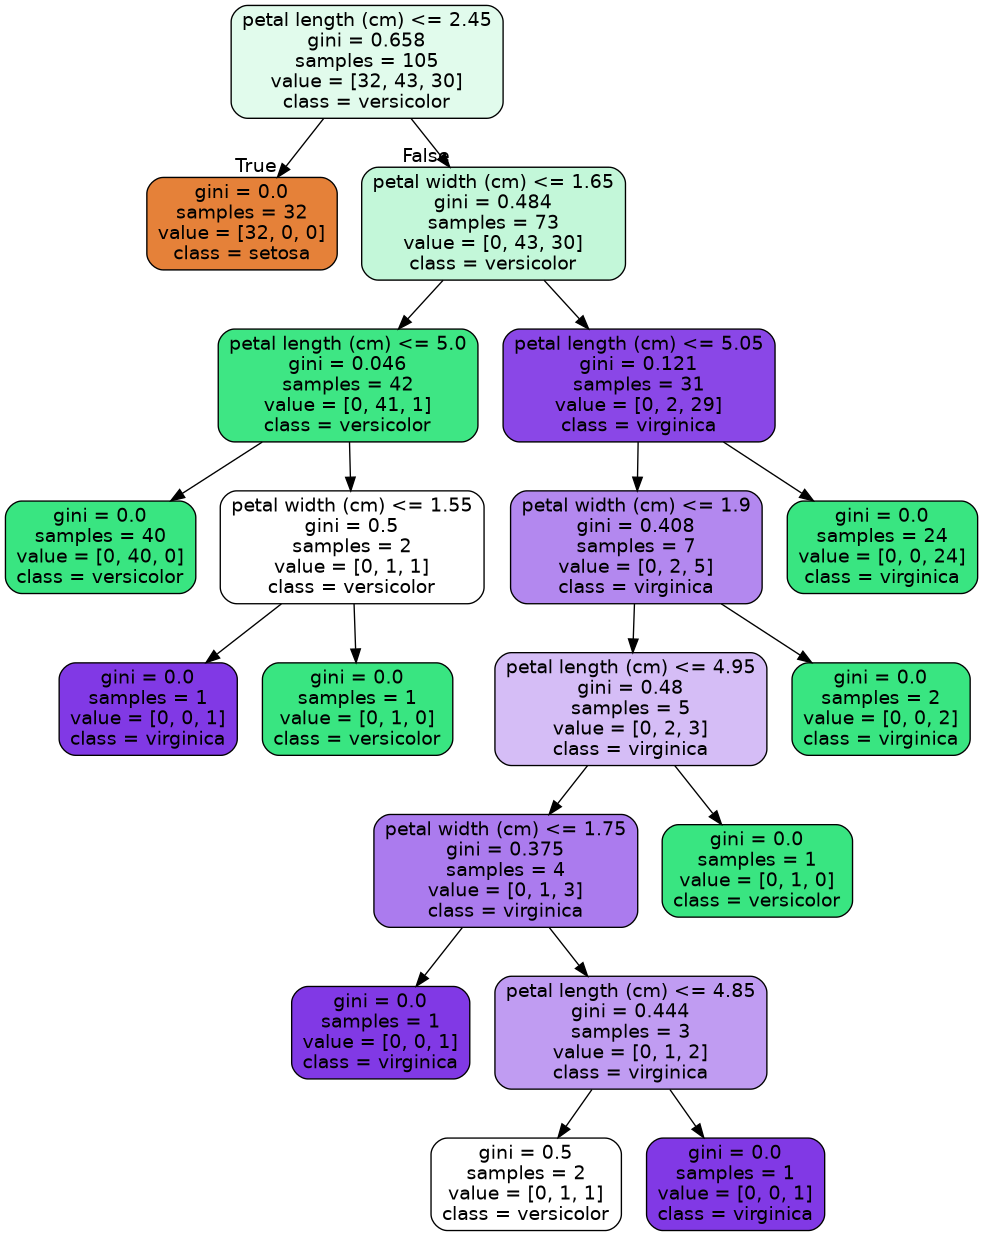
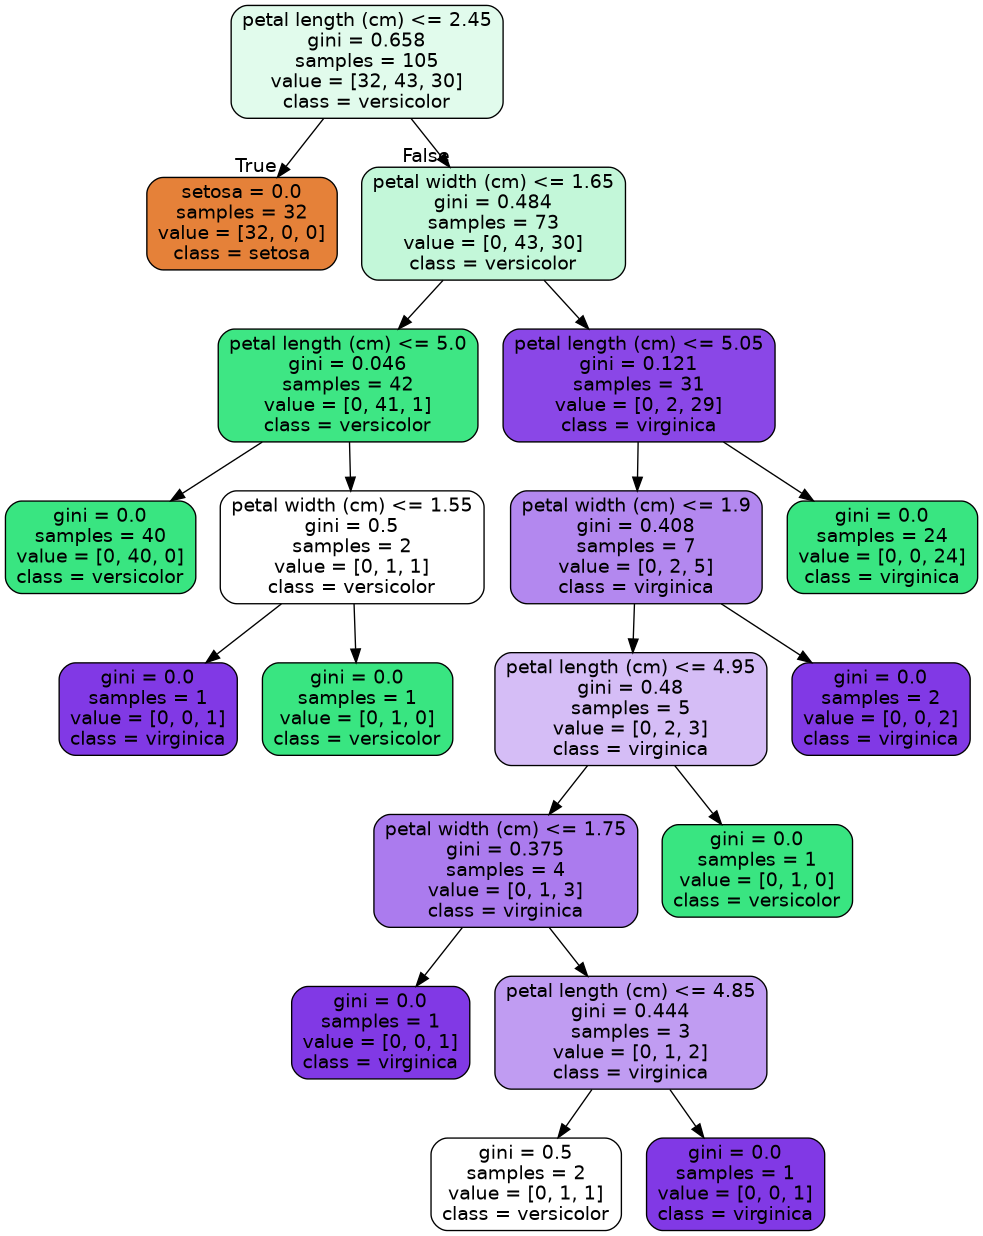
(242, 224) -> (242, 224)
(881, 709) -> (881, 709)
